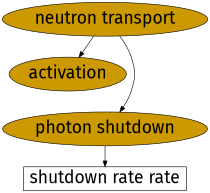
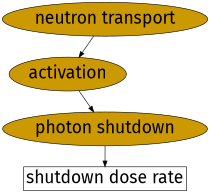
(135, 71) -> (85, 99)
(105, 179) -> (105, 179)
